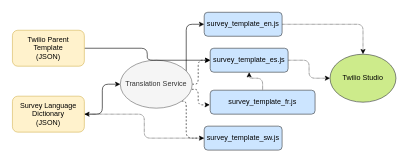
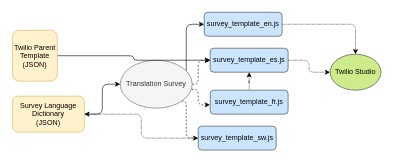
(48, 48) -> (35, 56)
(363, 78) -> (356, 72)
(156, 84) -> (156, 84)
(263, 102) -> (249, 102)
(243, 138) -> (237, 138)
